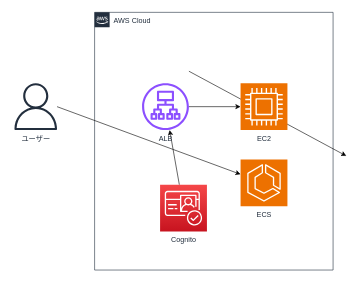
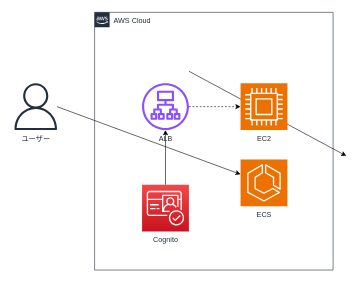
(212, 107) -> (212, 107)
(183, 208) -> (165, 208)
